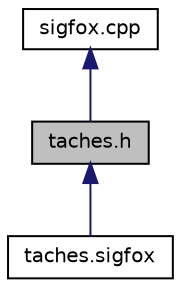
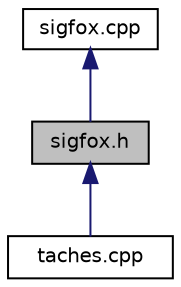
(90, 143) -> (90, 143)
(90, 257) -> (90, 257)
